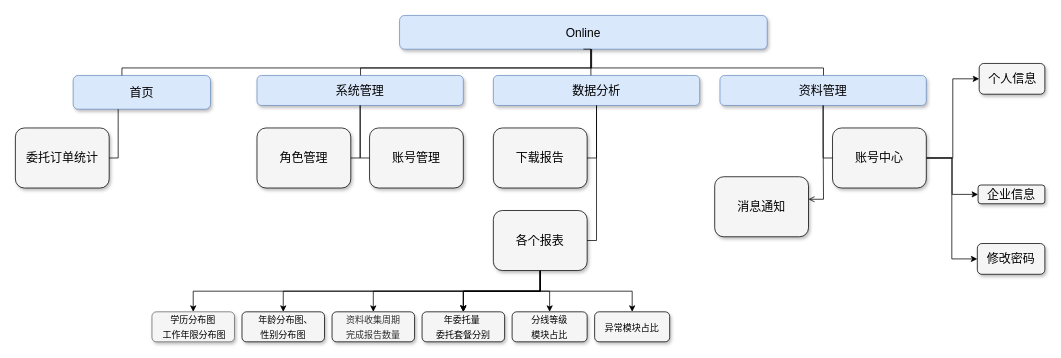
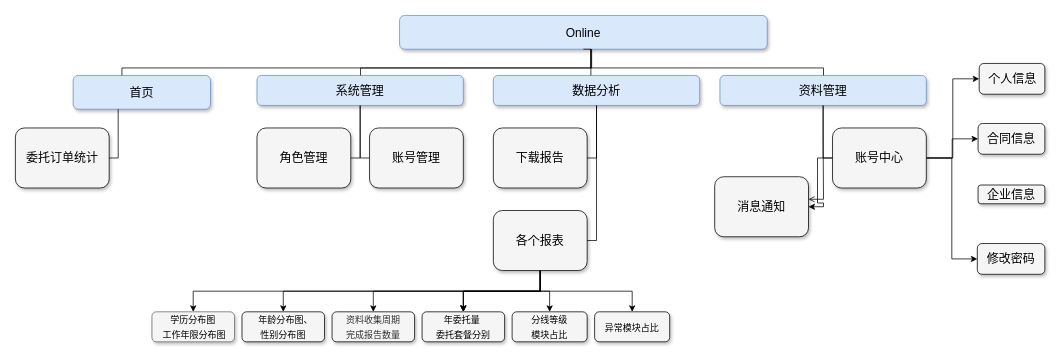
none -> (971, 139)
none -> (1011, 139)
(963, 194) -> (817, 189)
